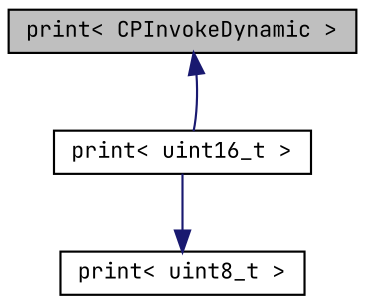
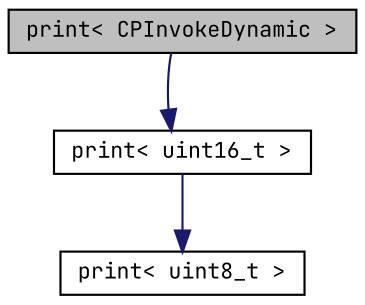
(197, 103) -> (168, 81)
